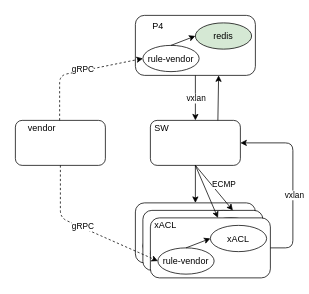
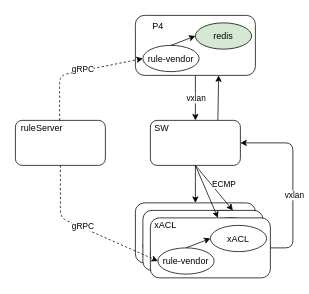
(42, 128) -> (42, 128)
